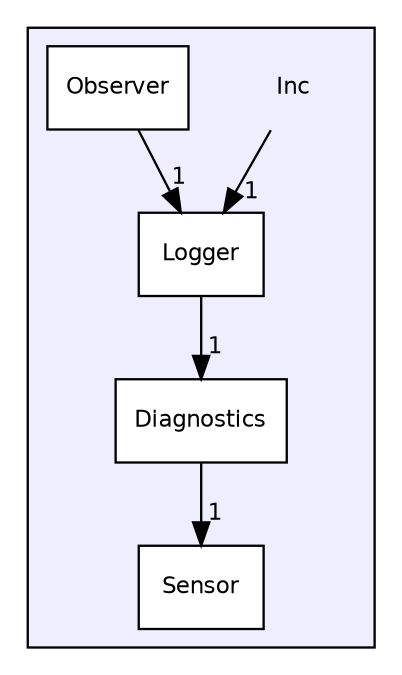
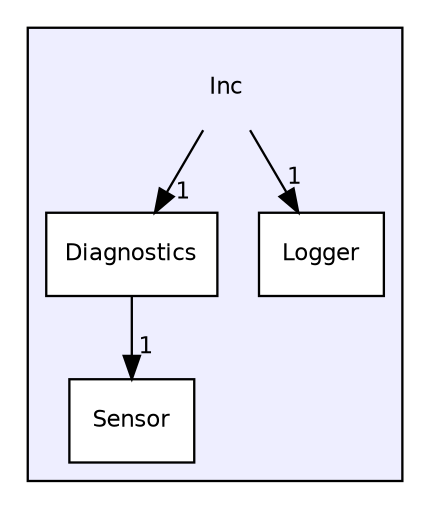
(118, 88) -> none
(201, 326) -> (185, 161)
